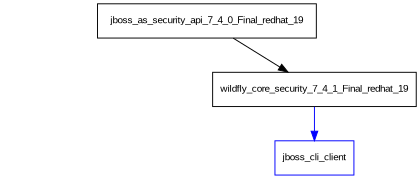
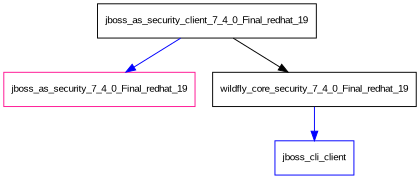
(207, 21) -> (207, 21)
none -> (99, 89)
(314, 89) -> (314, 89)
